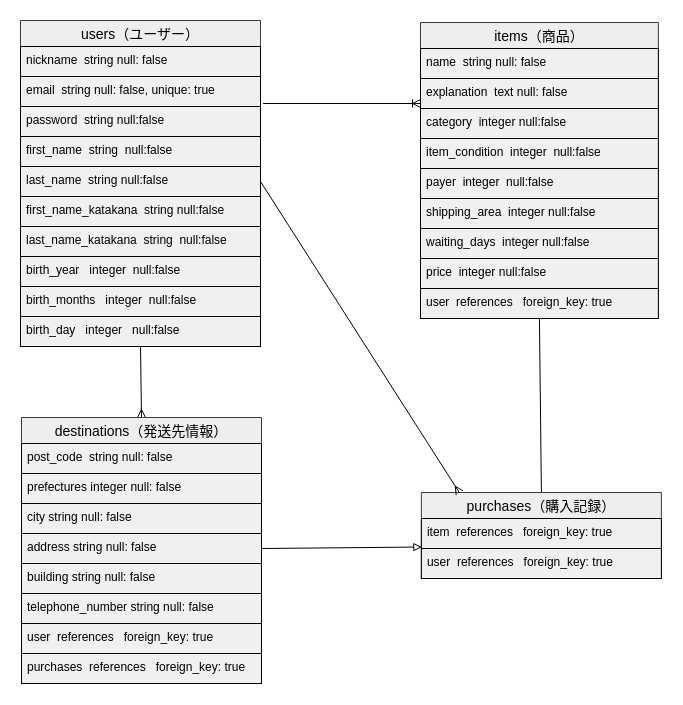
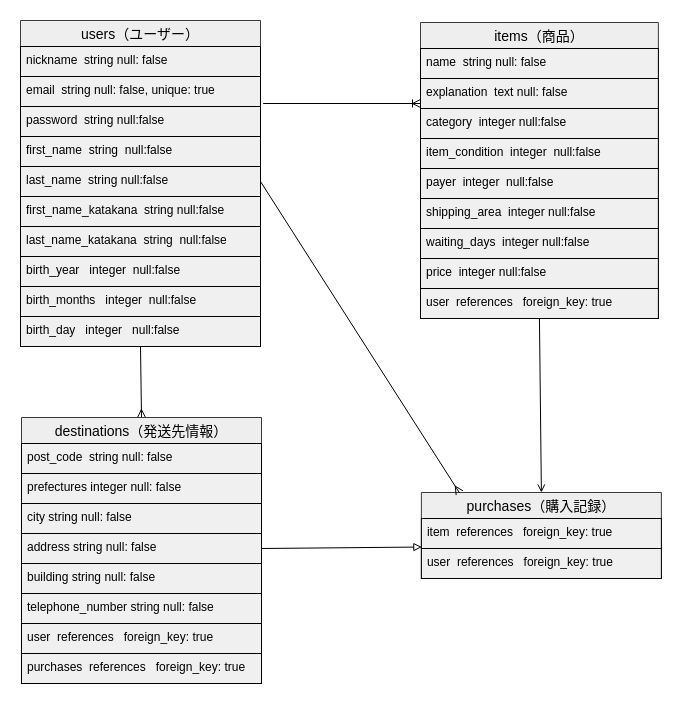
(541, 487) -> (541, 487)
